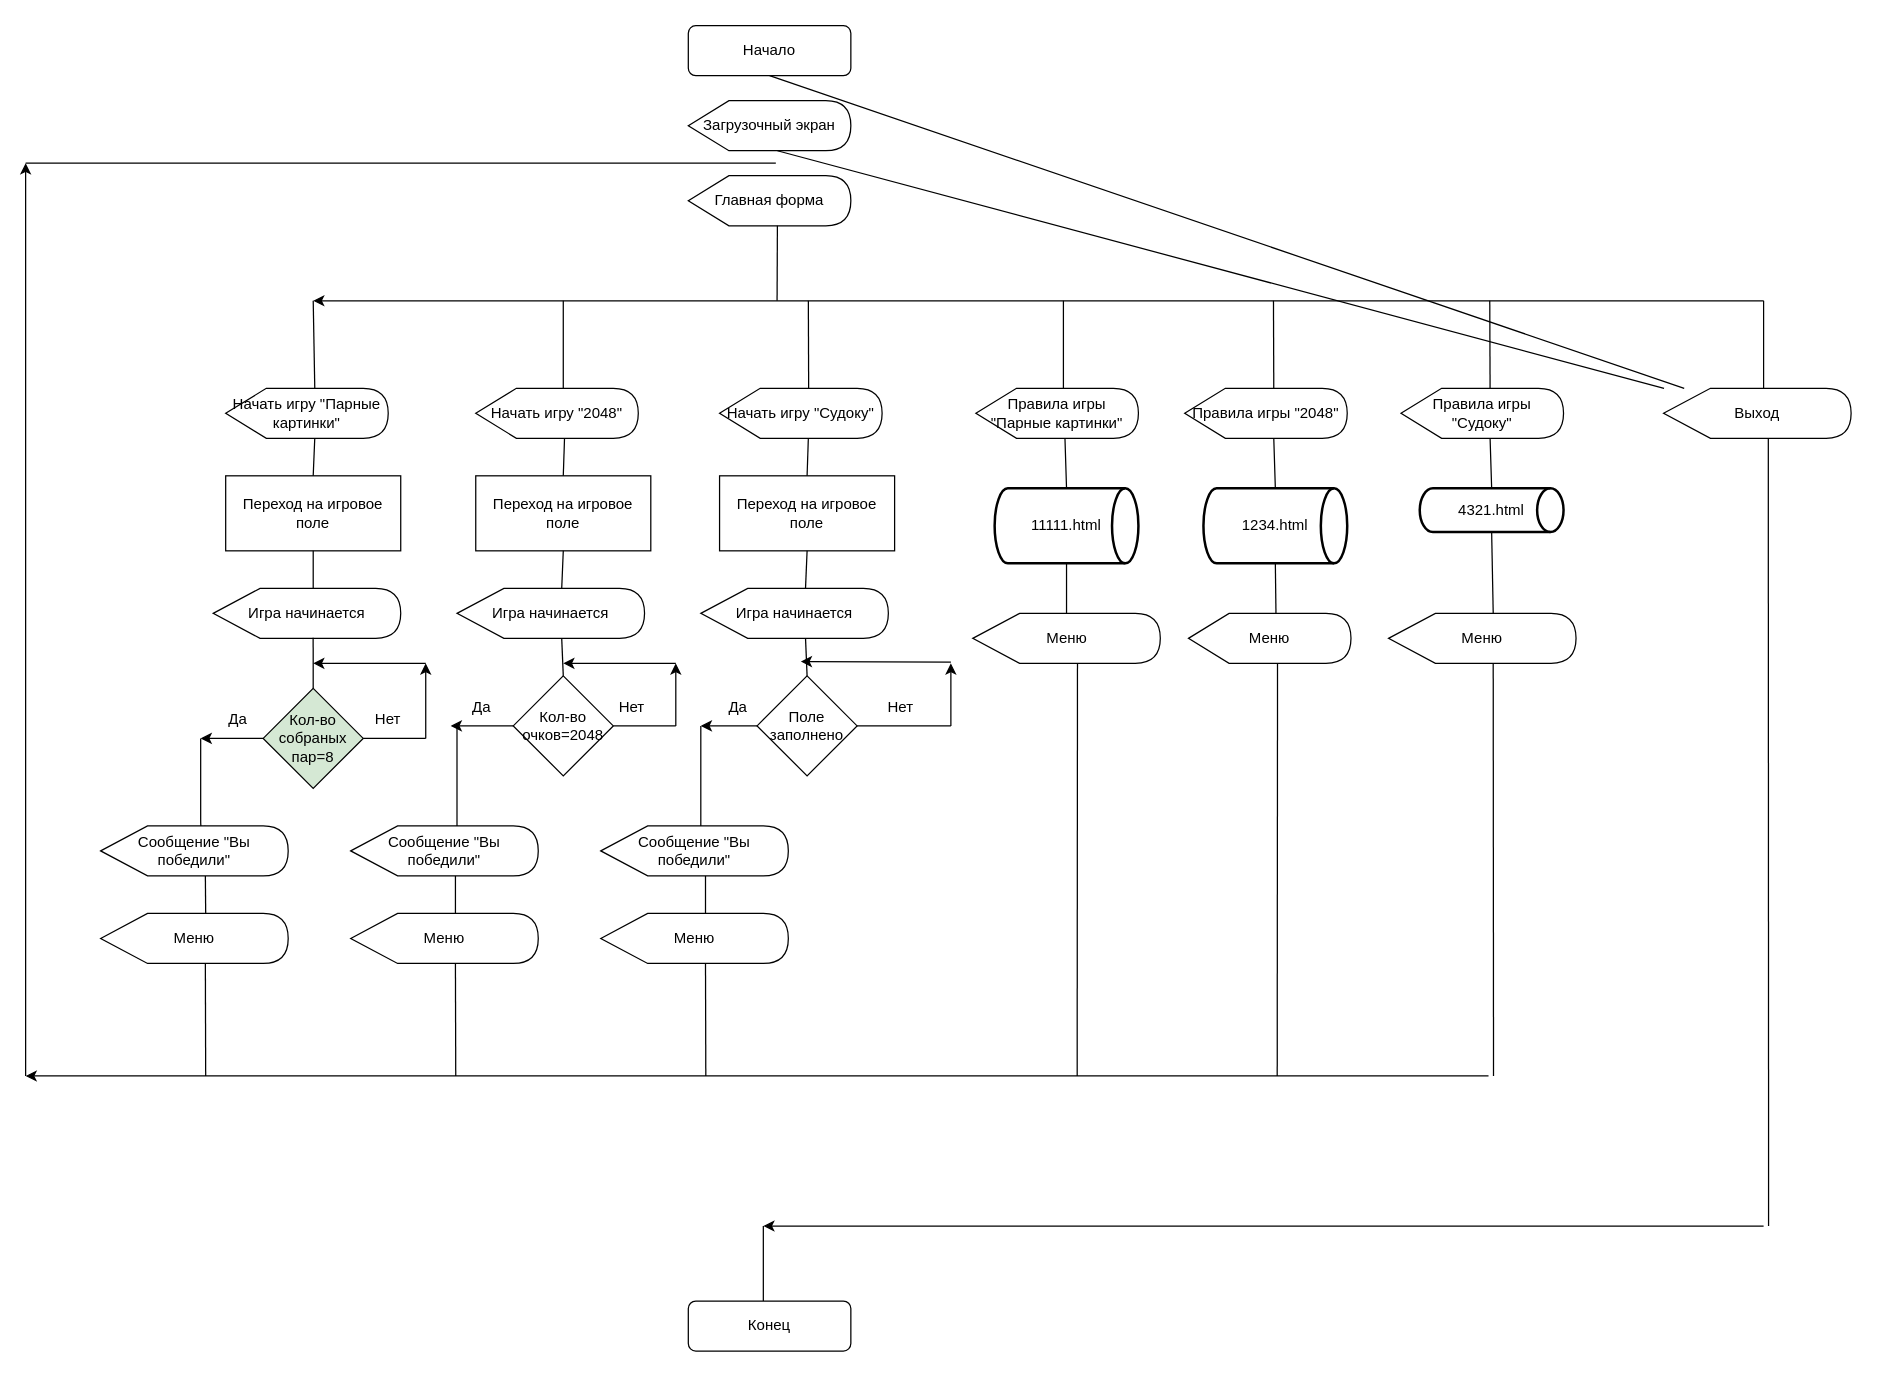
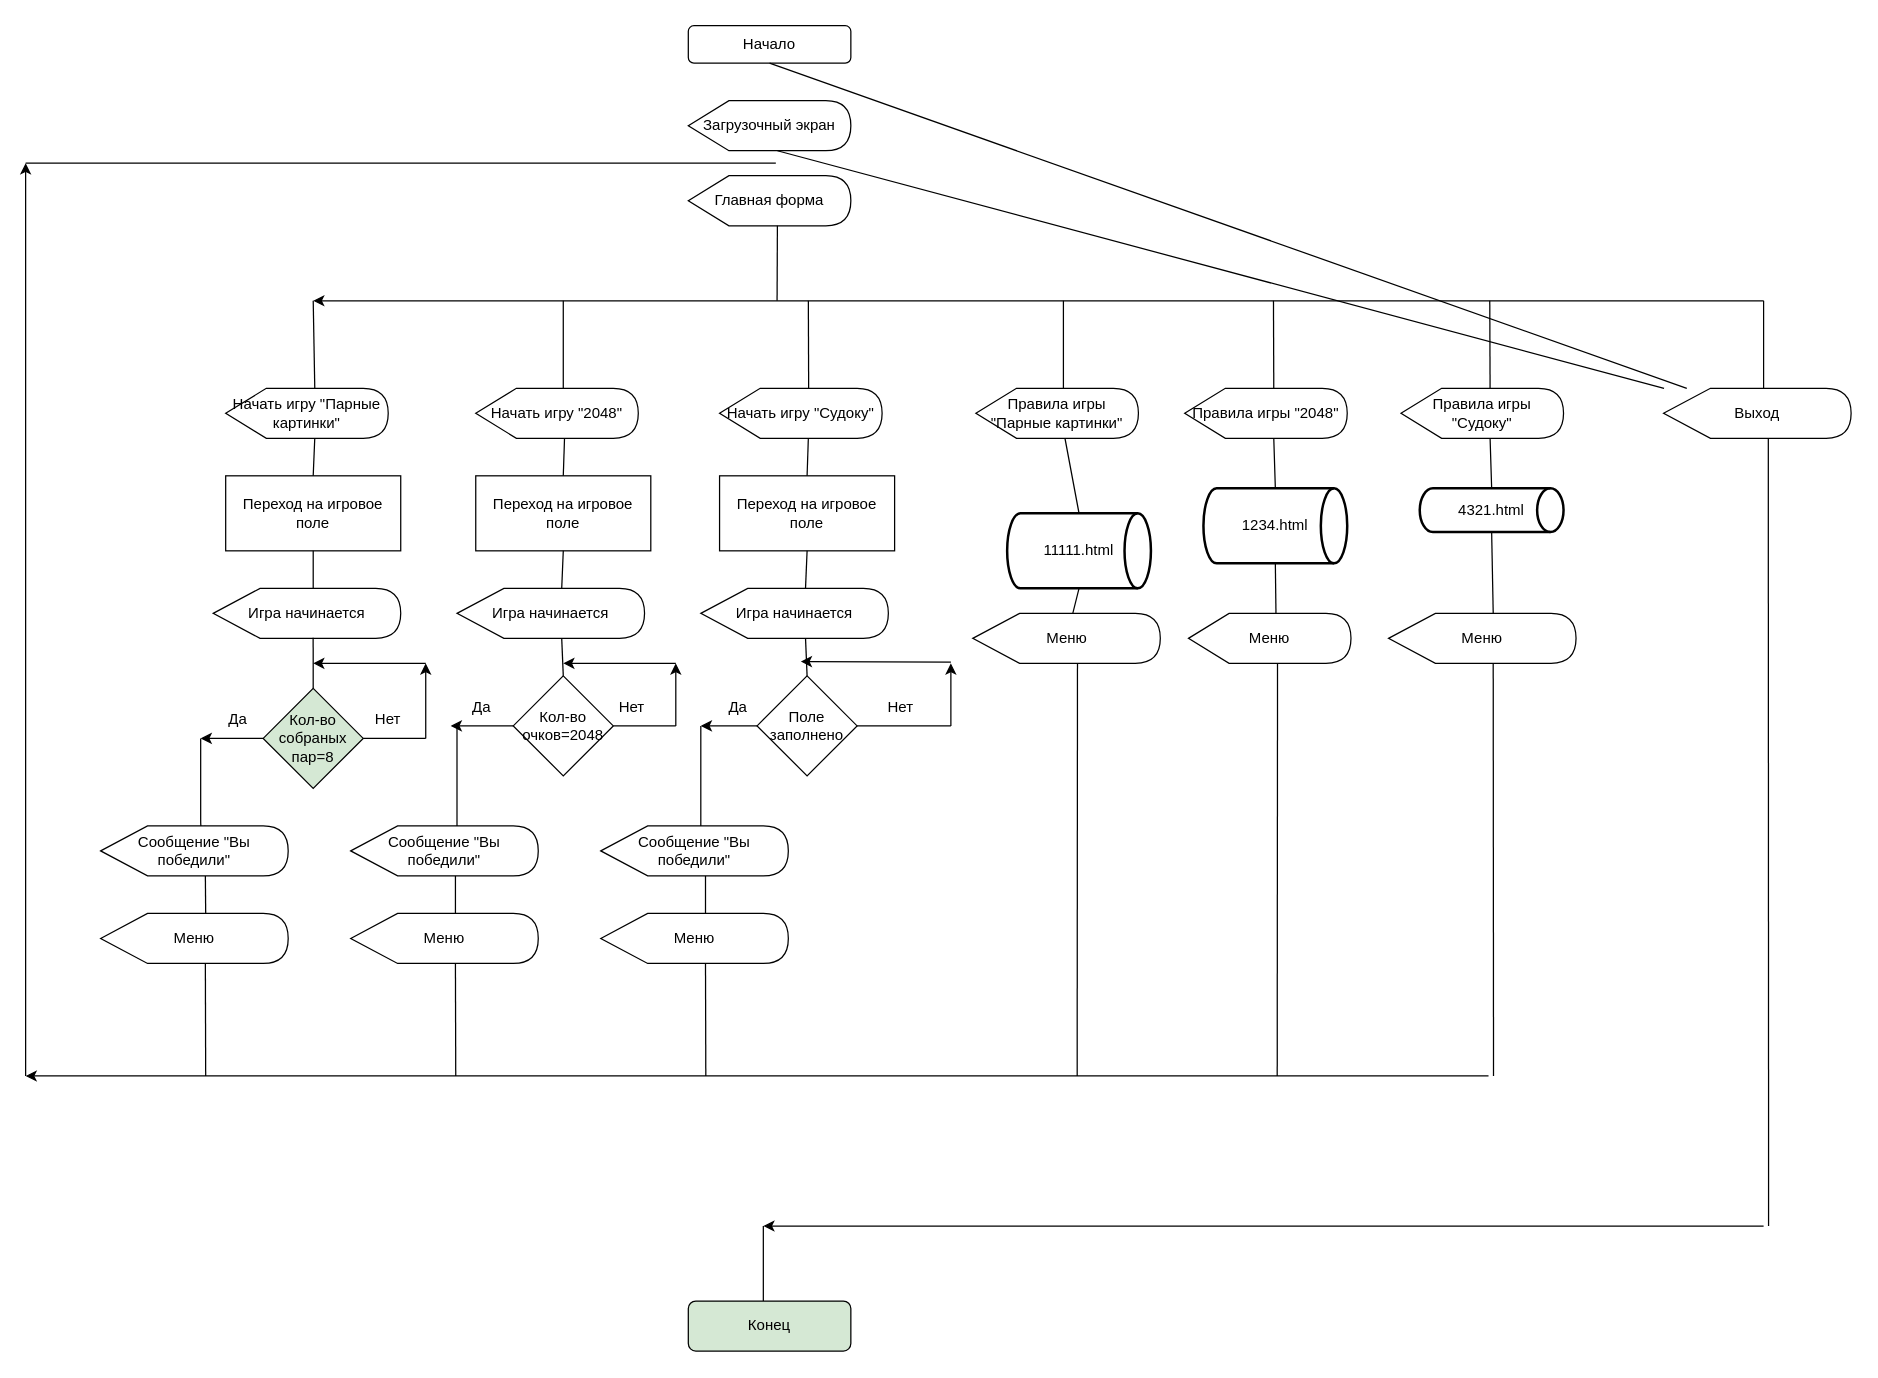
(769, 51) -> (769, 44)
(1066, 526) -> (1079, 551)
(769, 1326) -> (769, 1326)
